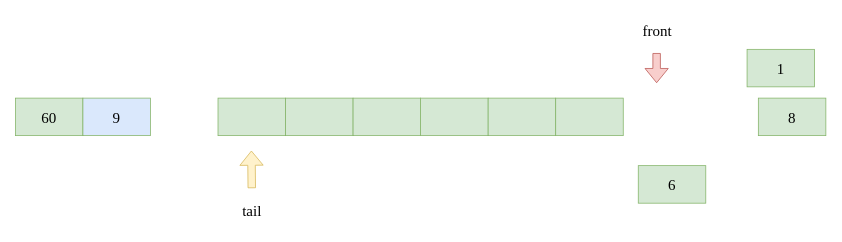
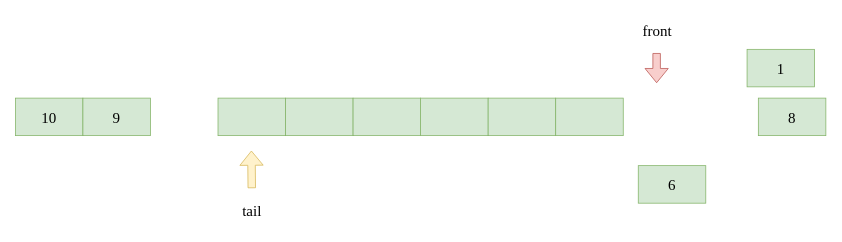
(49, 117) -> (49, 117)
(117, 117) -> (117, 117)
